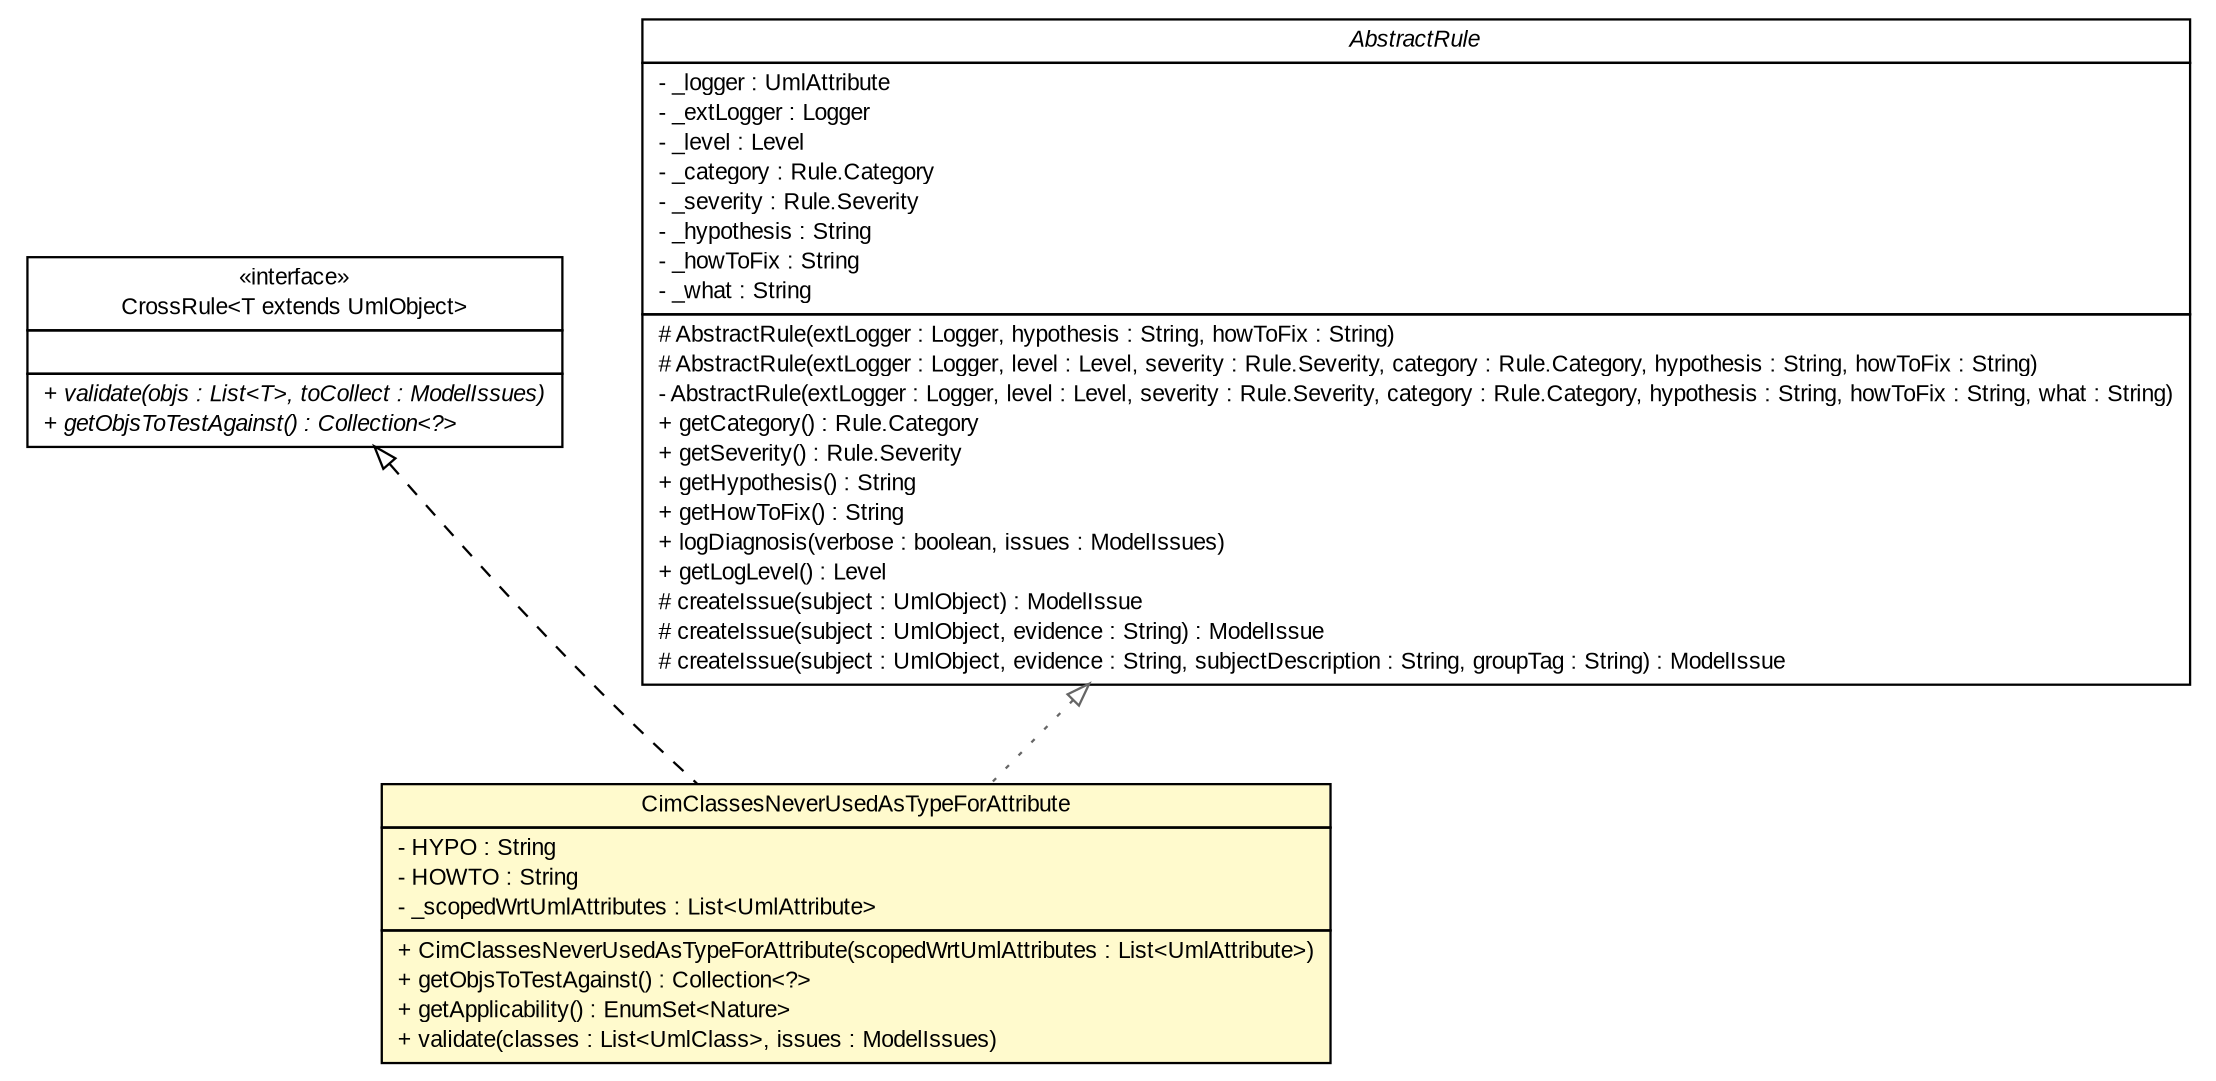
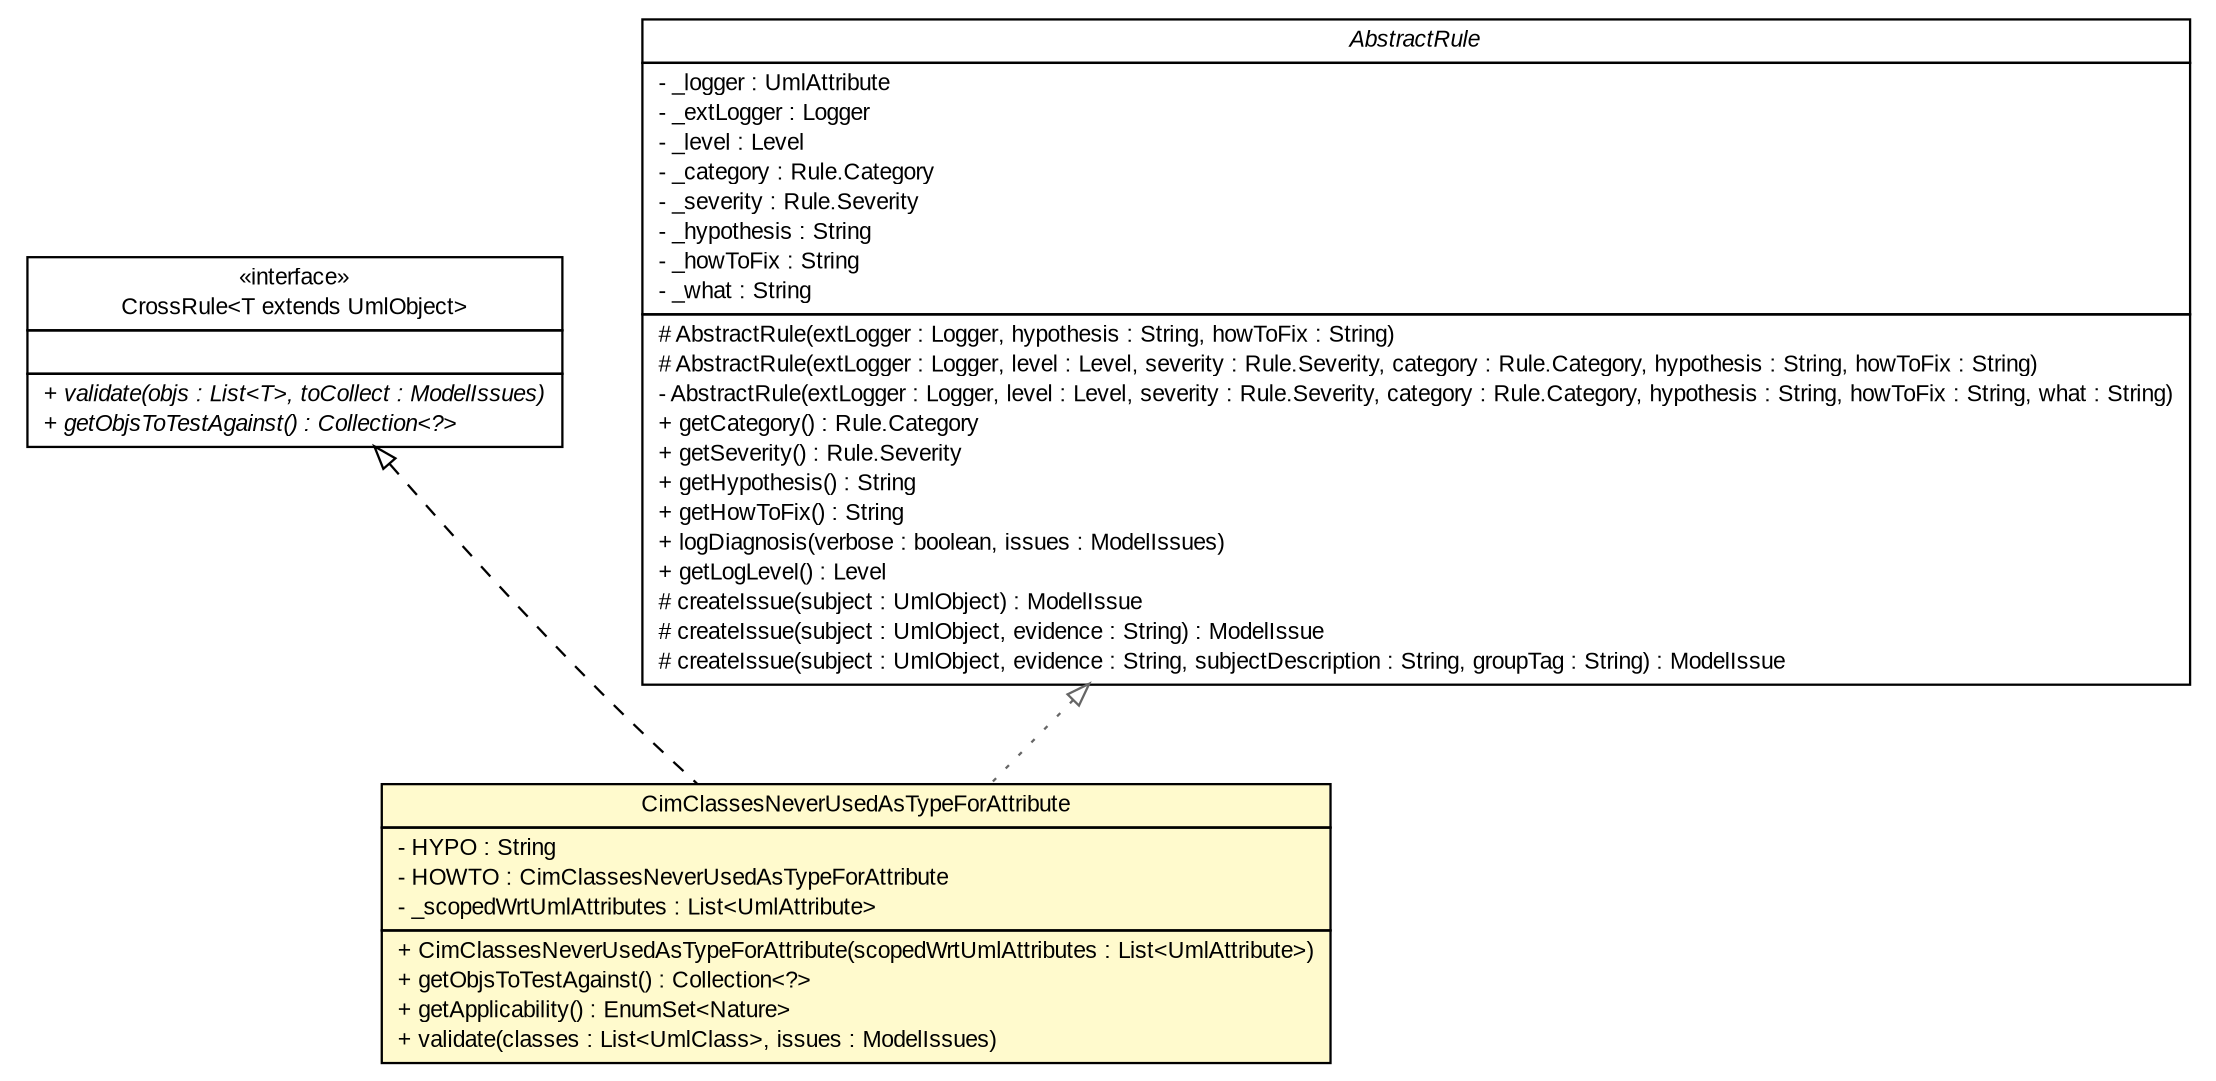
(488, 878) -> (673, 878)
